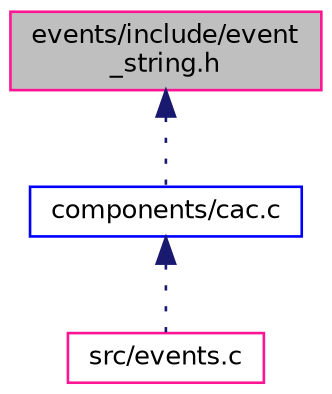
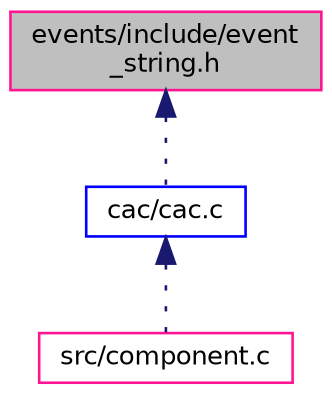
(166, 212) -> (166, 212)
(166, 358) -> (166, 358)
